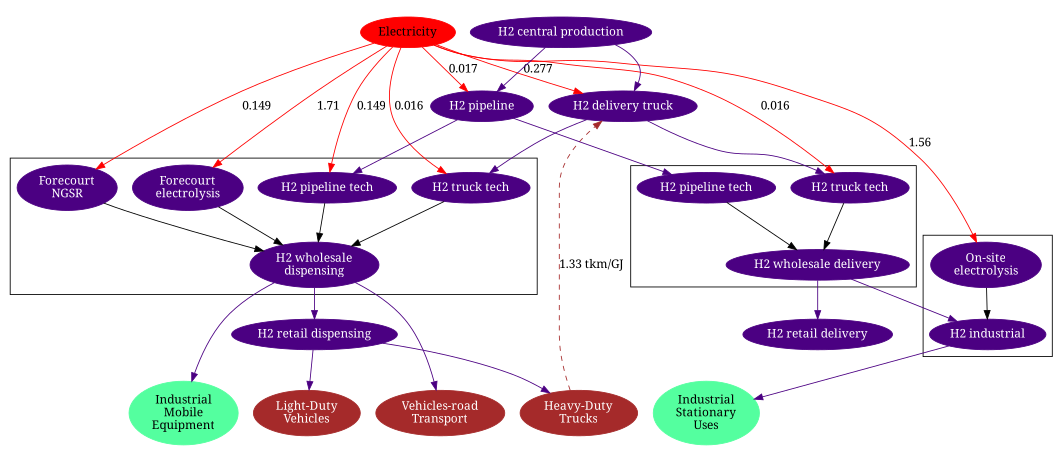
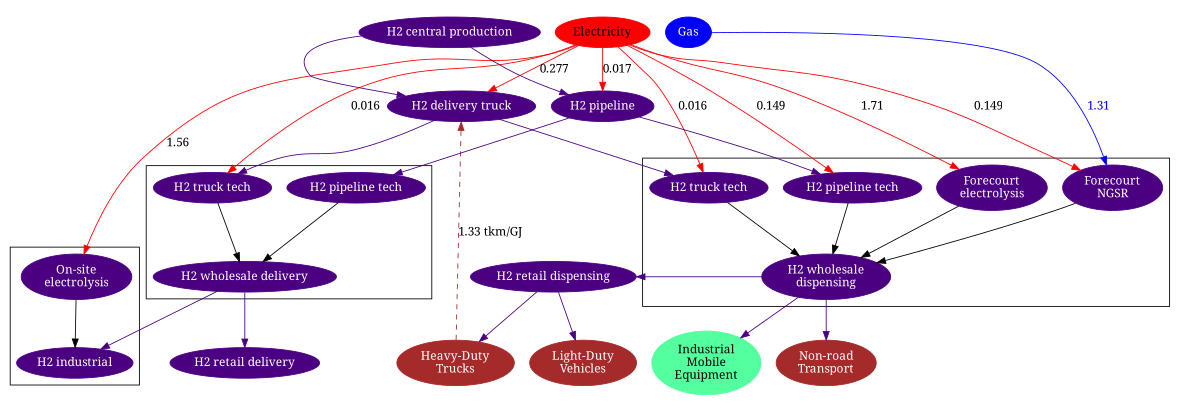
none -> (689, 32)
(440, 413) -> (826, 363)
(706, 413) -> none
